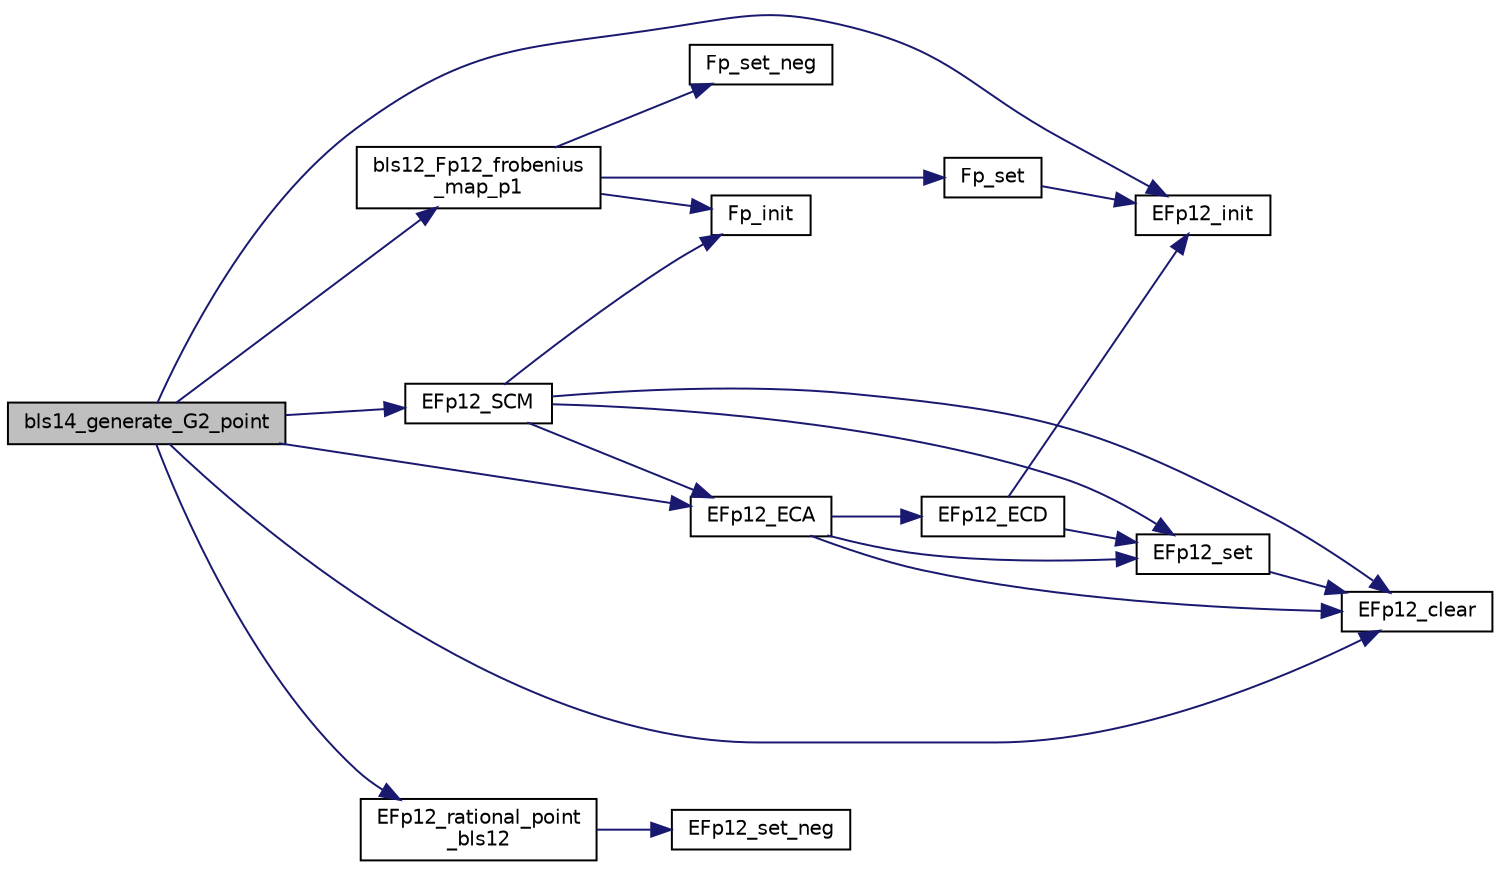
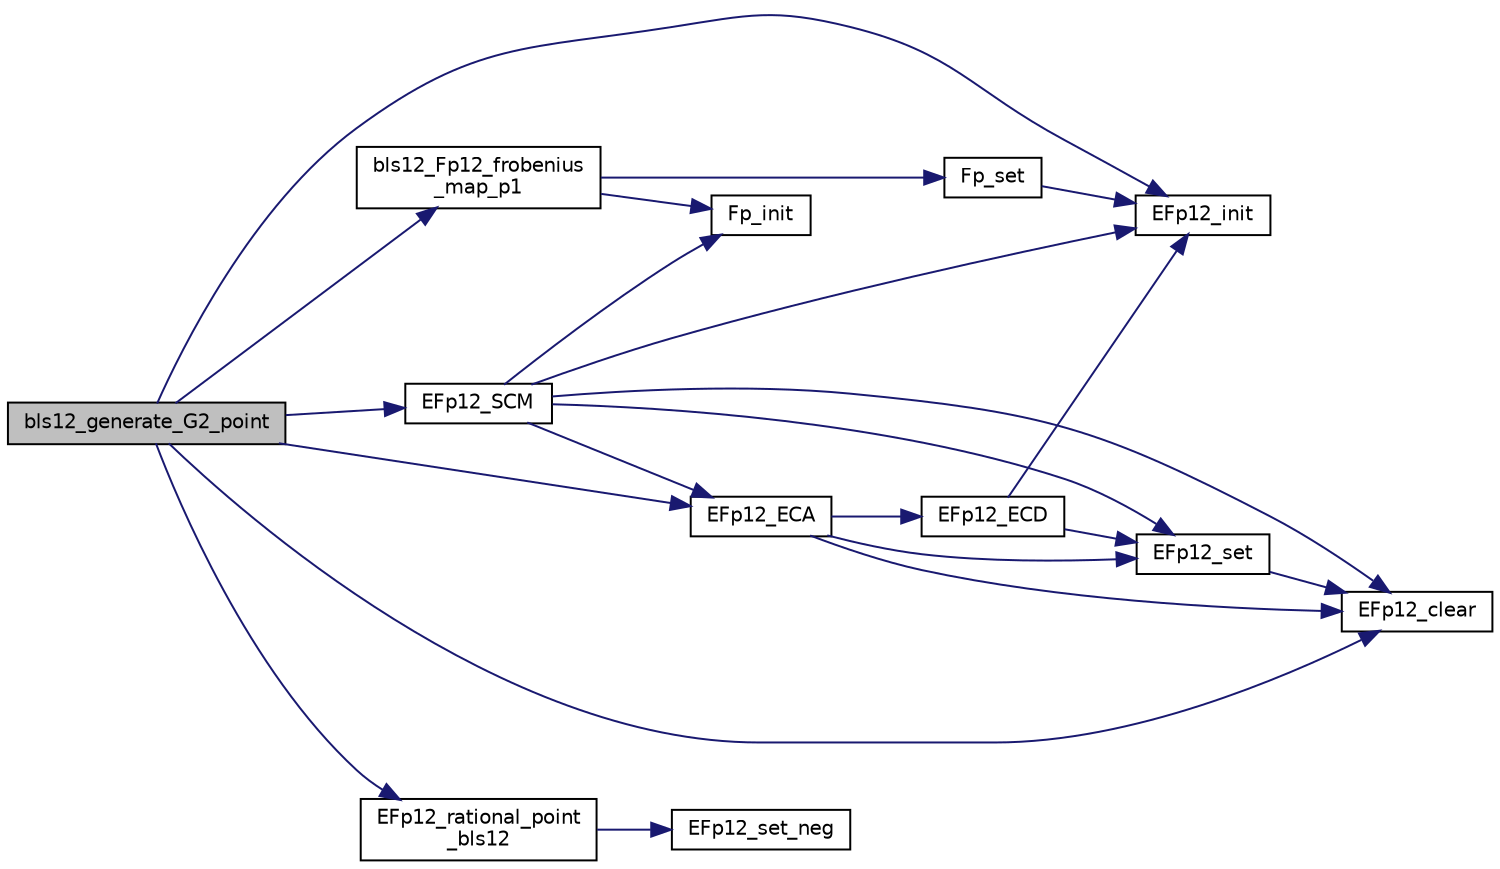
(761, 65) -> none
none -> (821, 299)
(147, 423) -> (147, 423)
